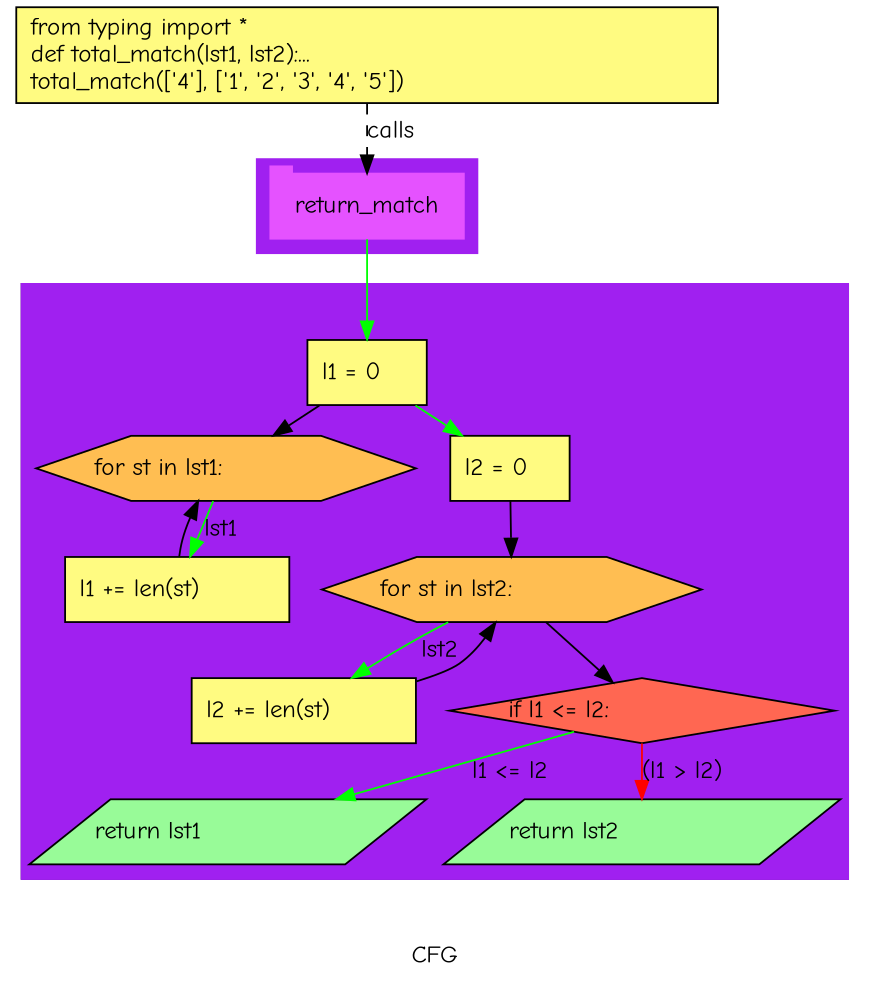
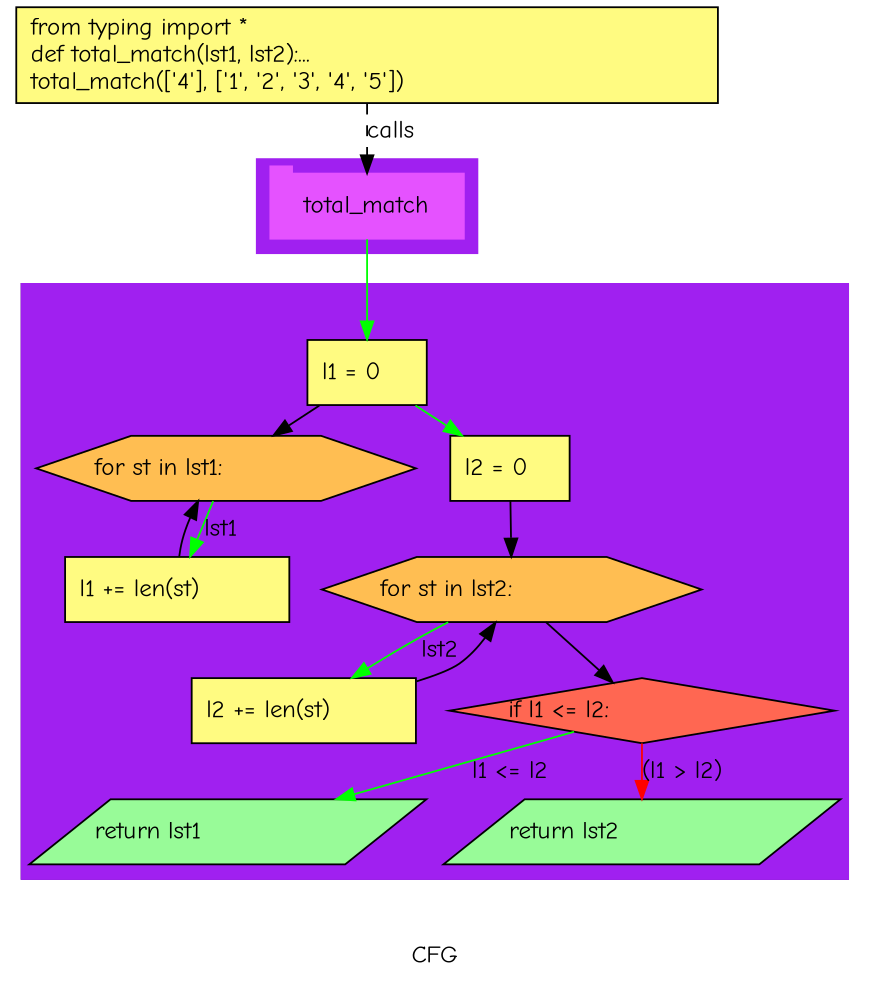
(367, 206) -> (367, 206)
